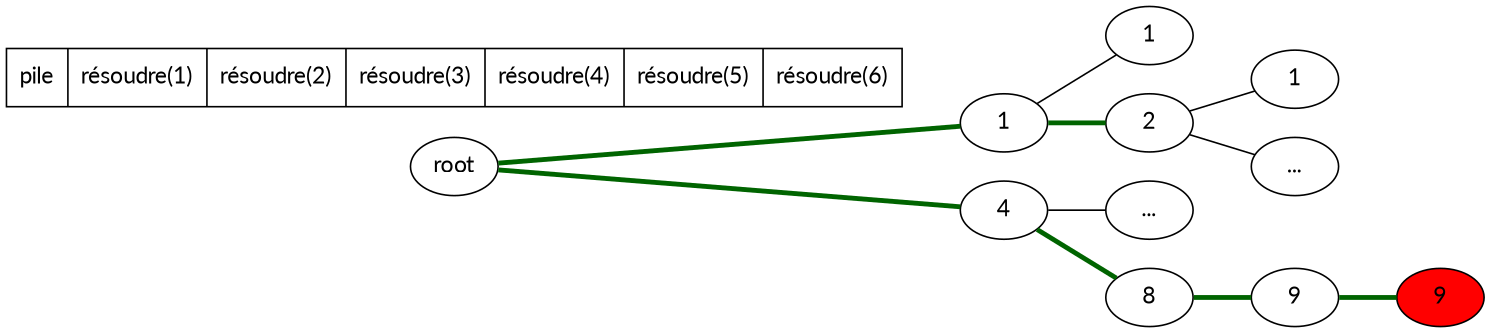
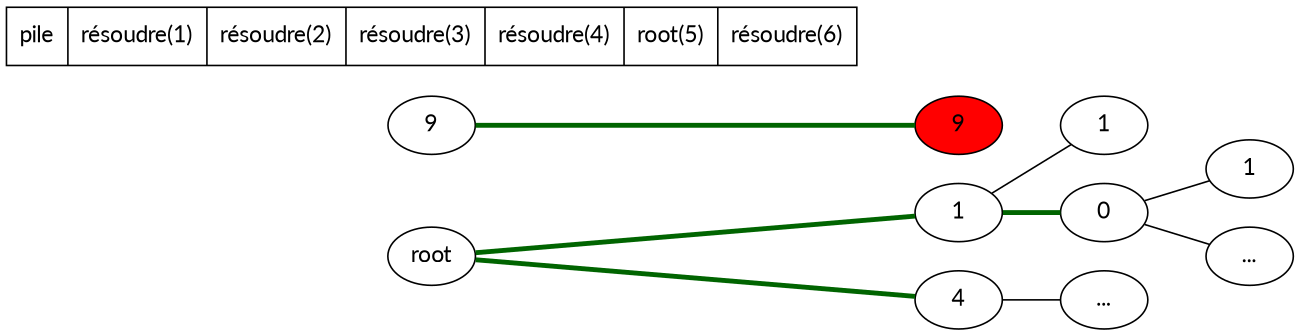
(694, 77) -> (671, 36)
(1149, 123) -> (1104, 213)
(1149, 297) -> none
